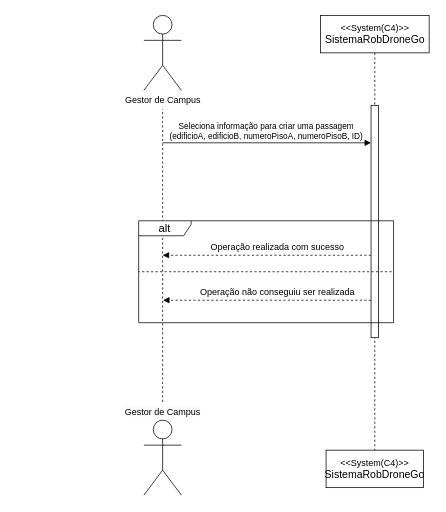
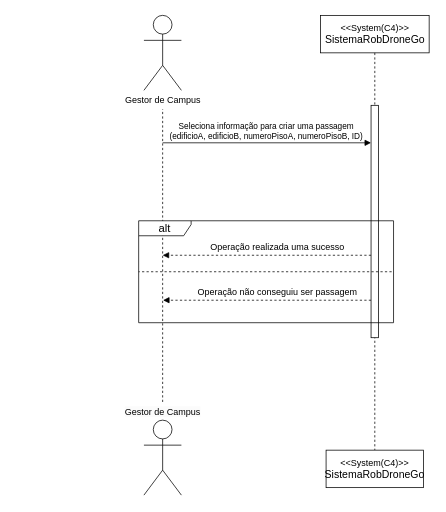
(278, 248) -> (278, 248)
(278, 293) -> (278, 293)
